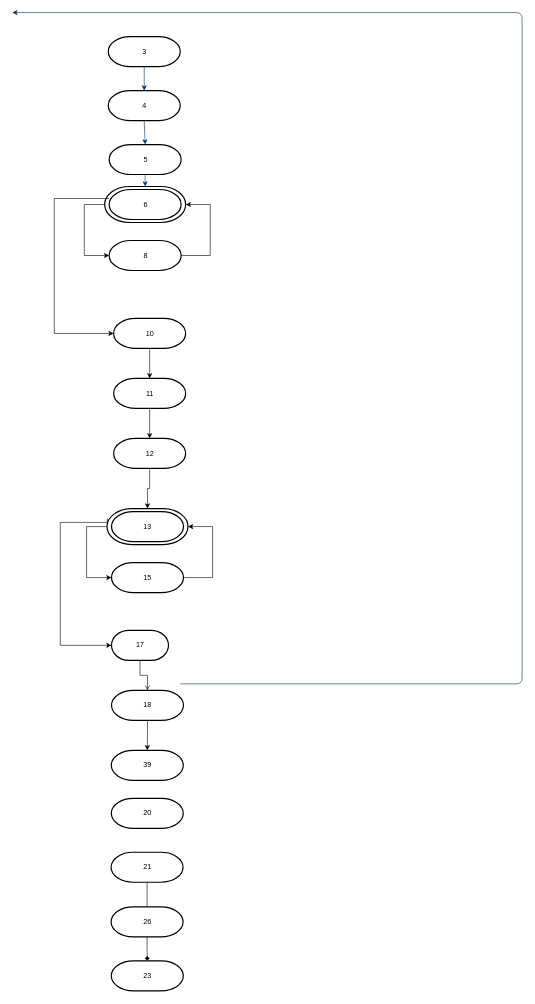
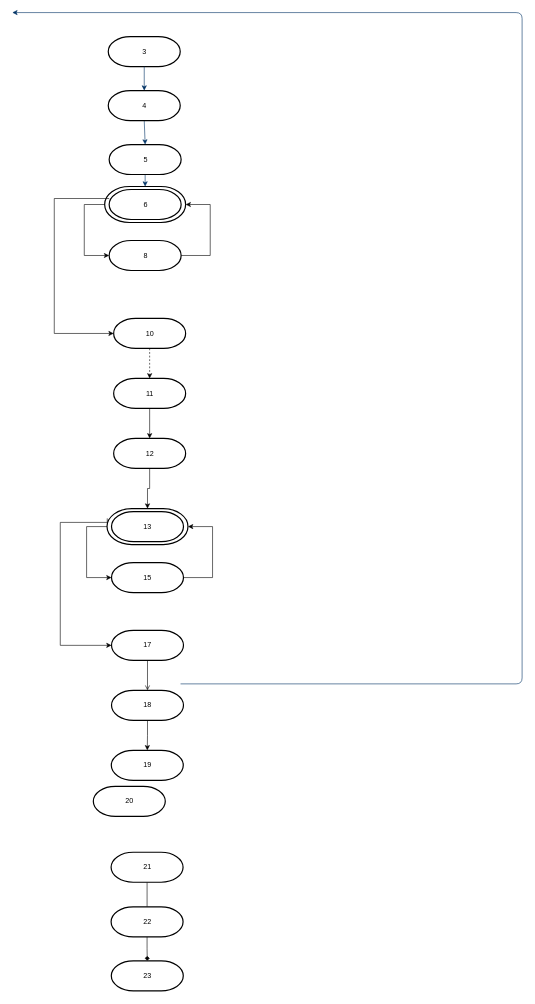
(150, 361) -> (150, 361)
(140, 645) -> (148, 645)
(148, 765) -> (148, 765)
(147, 813) -> (129, 801)
(148, 922) -> (148, 922)
